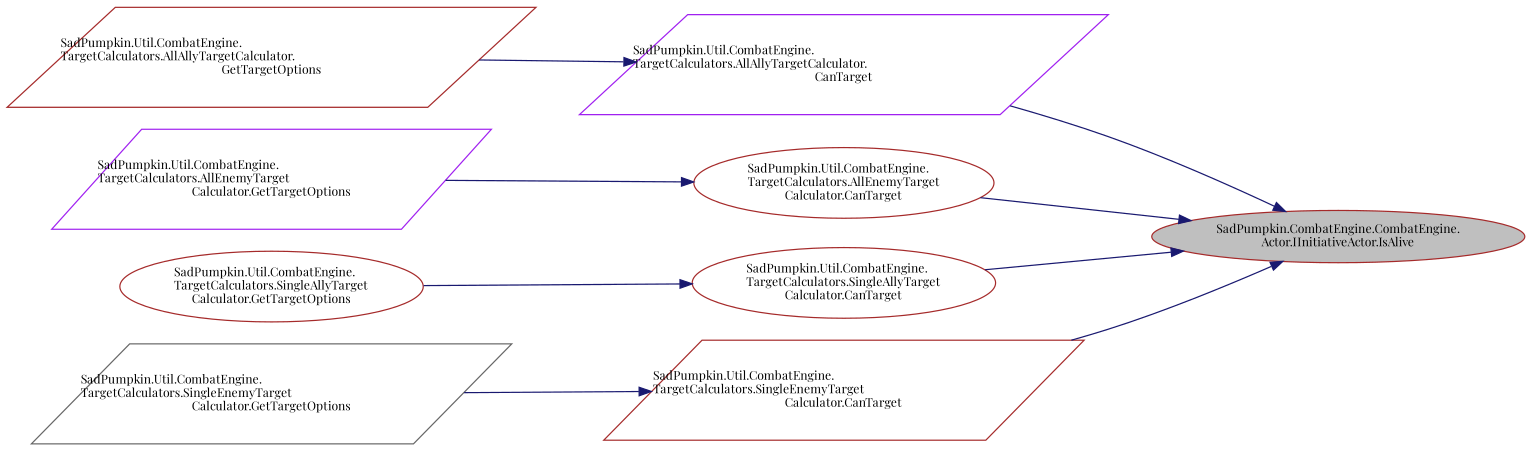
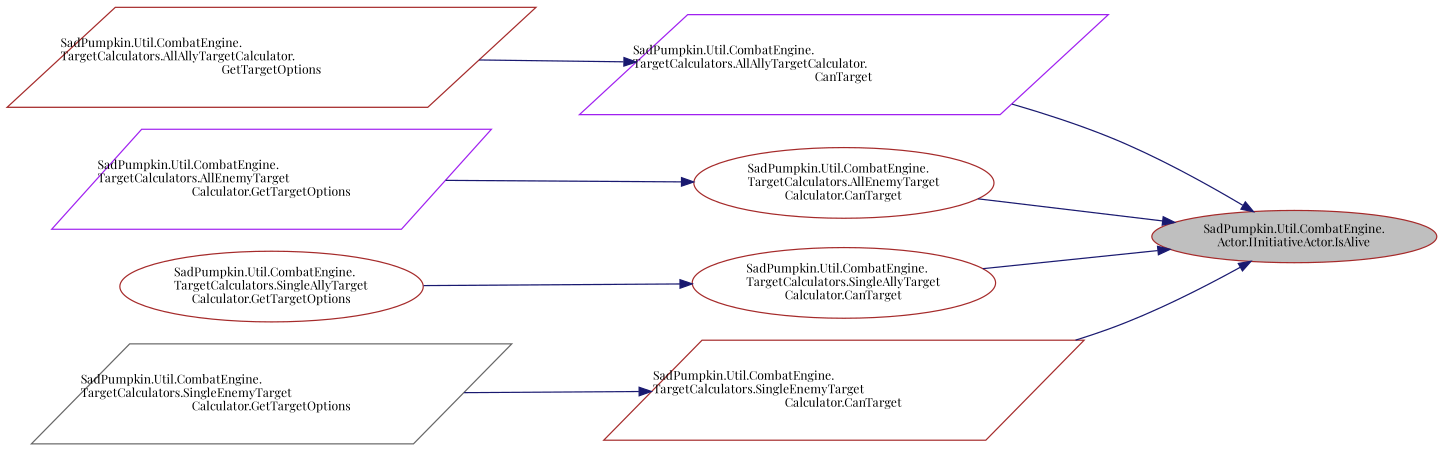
(1338, 237) -> (1294, 237)
